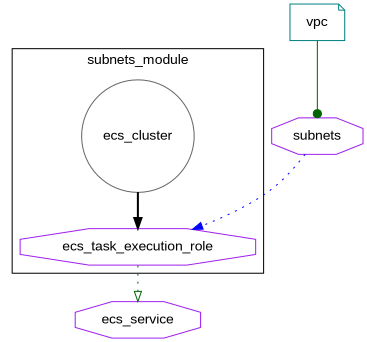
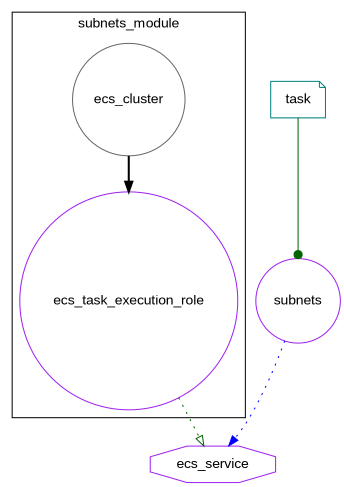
(317, 22) -> (298, 100)
(317, 136) -> (298, 301)
(256, 200) -> (264, 391)
(138, 247) -> (129, 301)
